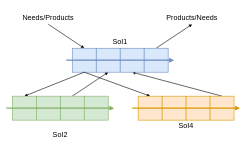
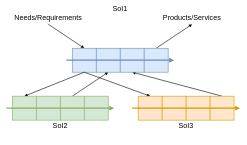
(48, 18) -> (48, 18)
(192, 18) -> (192, 18)
(120, 42) -> (120, 9)
(186, 126) -> (186, 126)
(60, 135) -> (60, 126)
